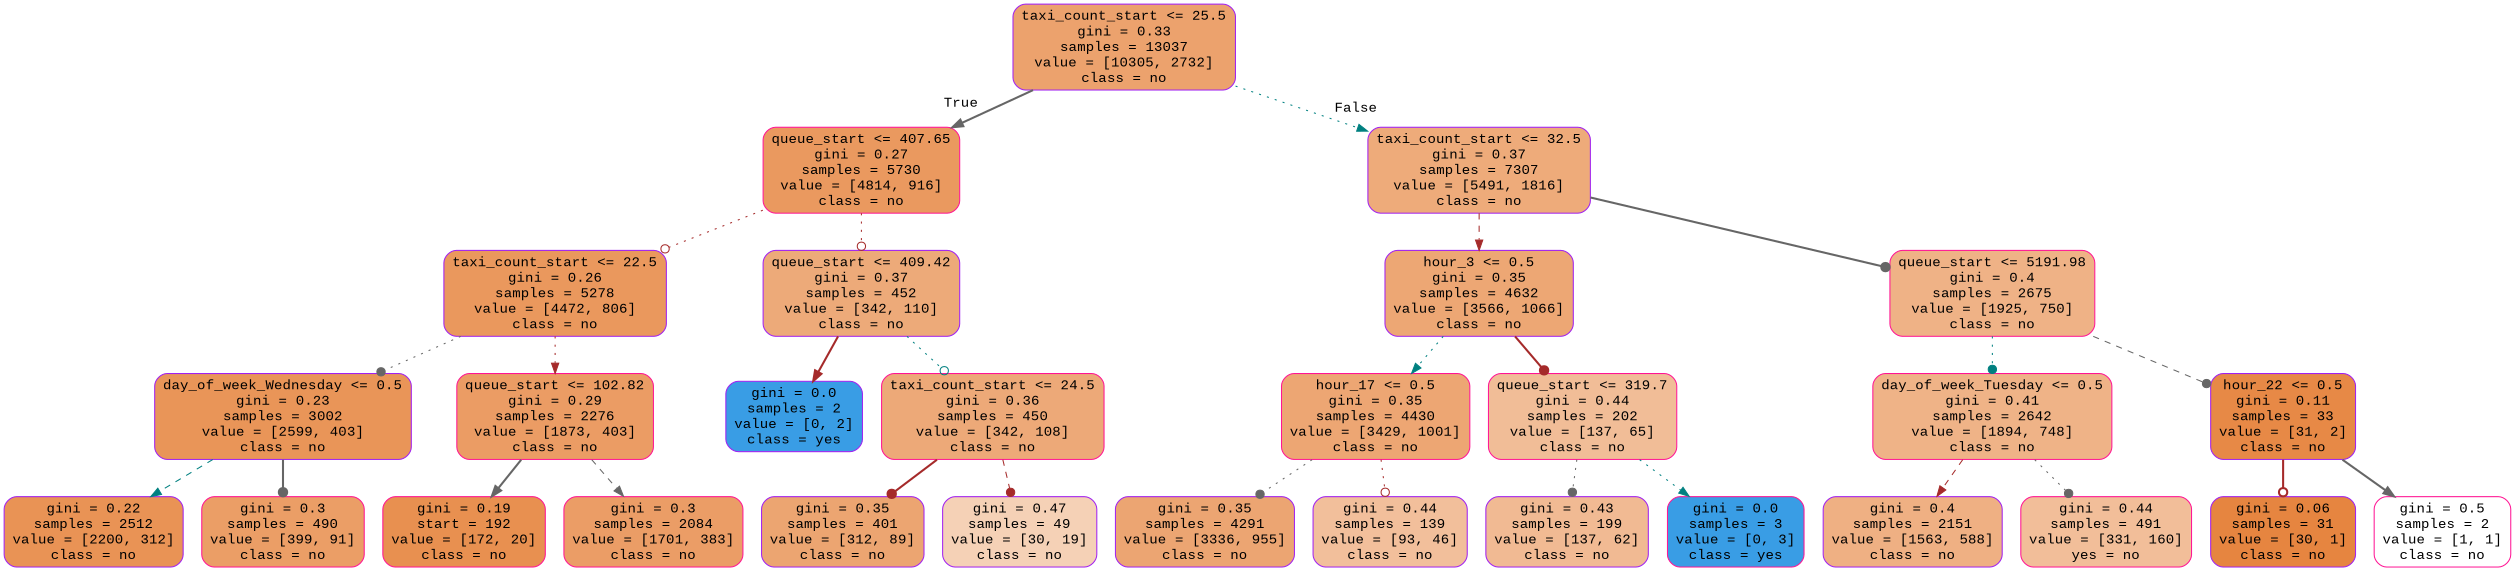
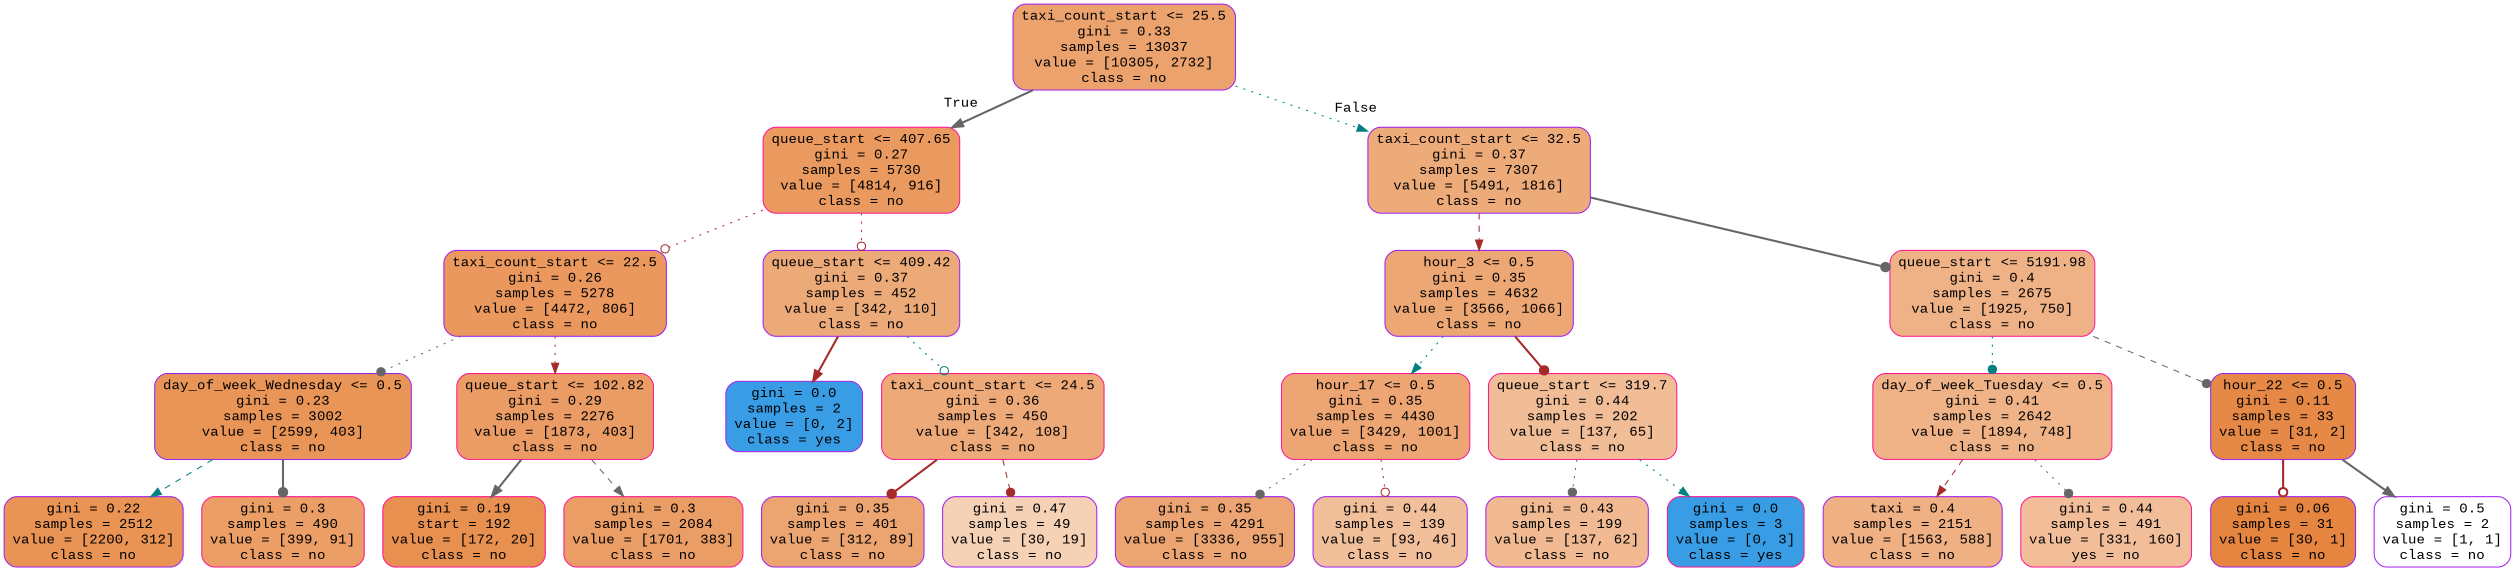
(1913, 532) -> (1913, 532)
(2442, 532) -> (2442, 532)
